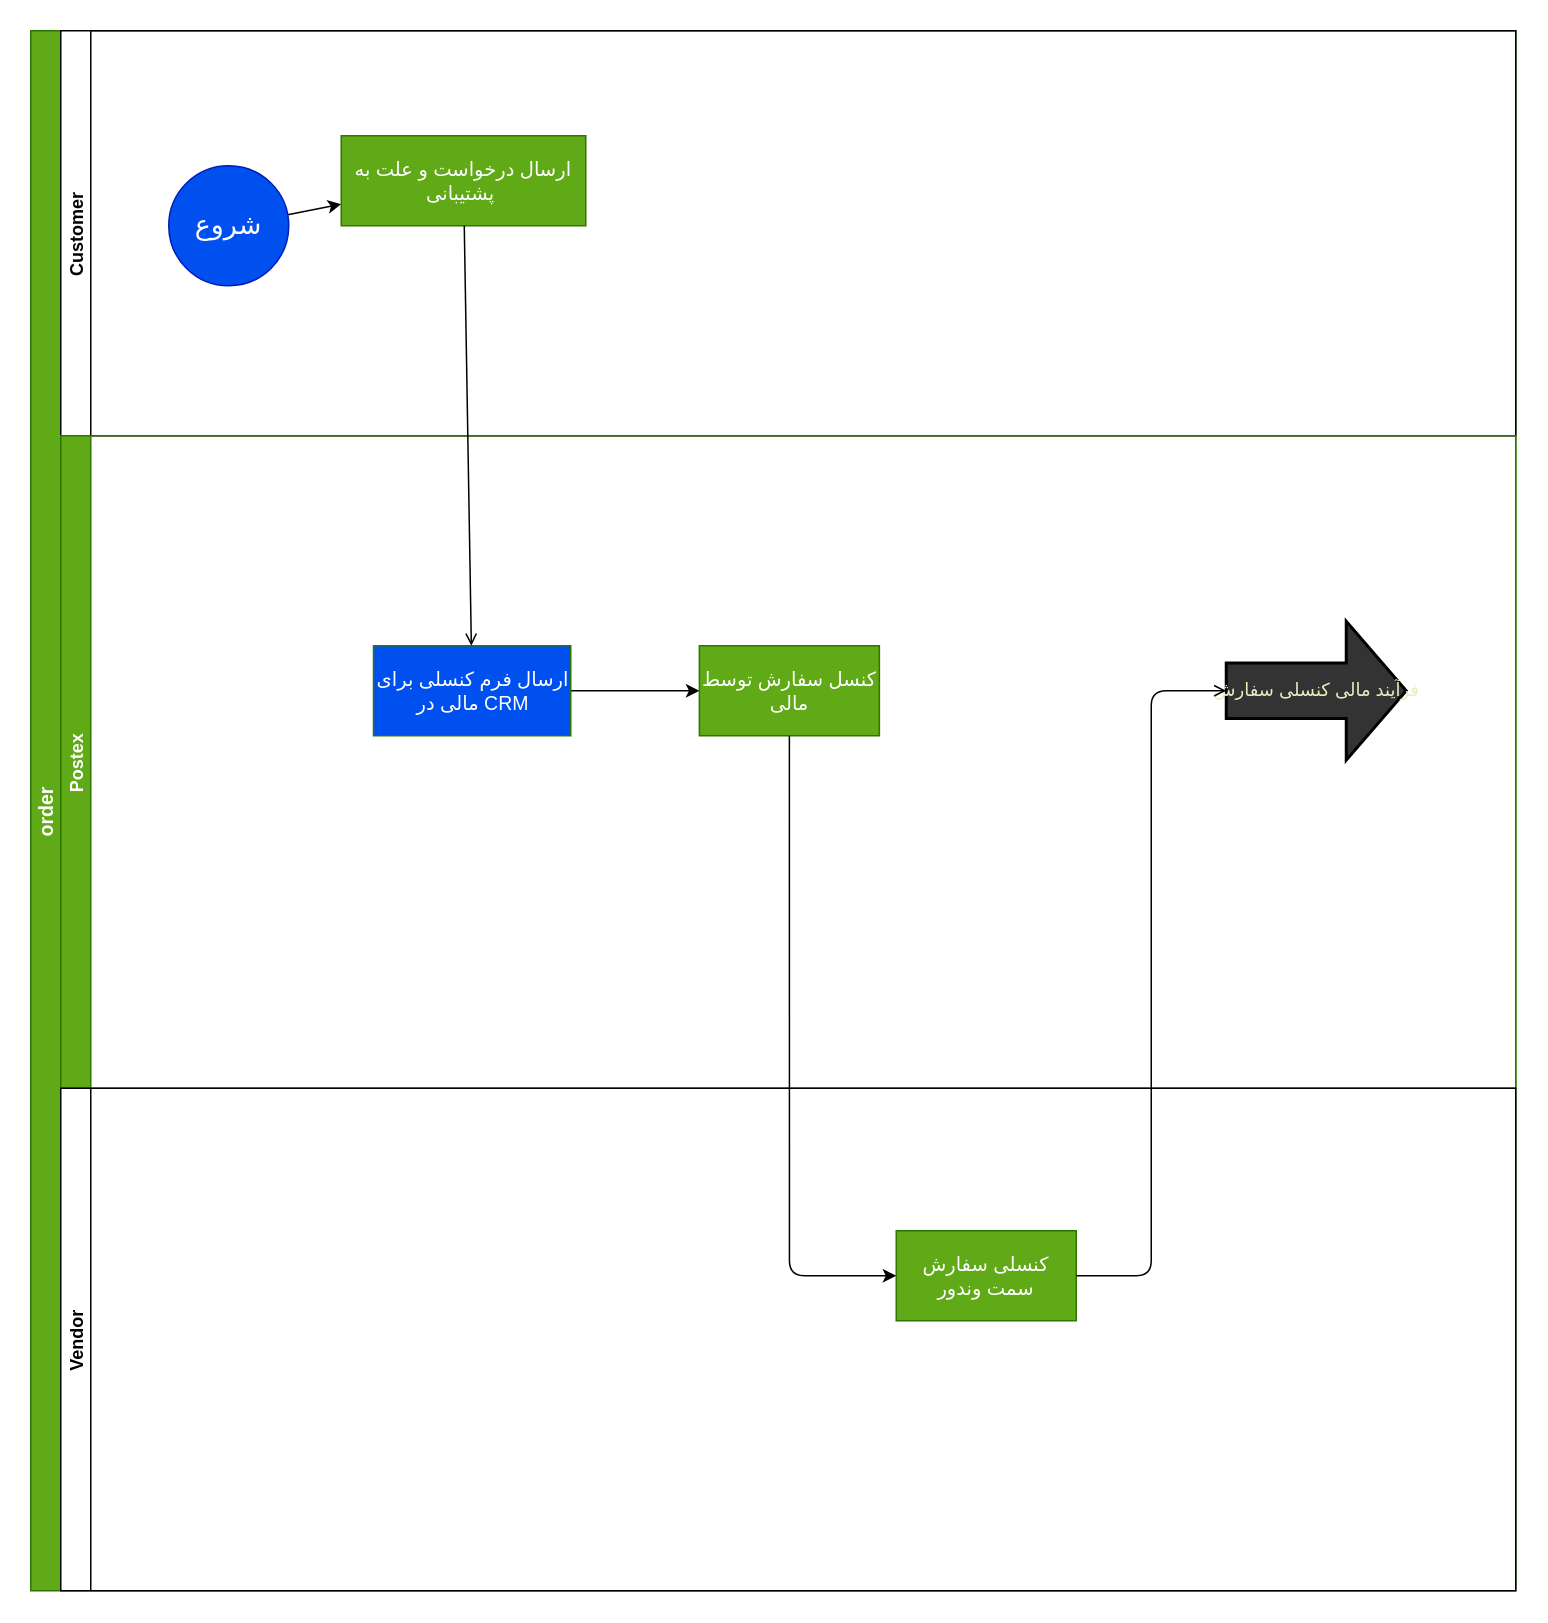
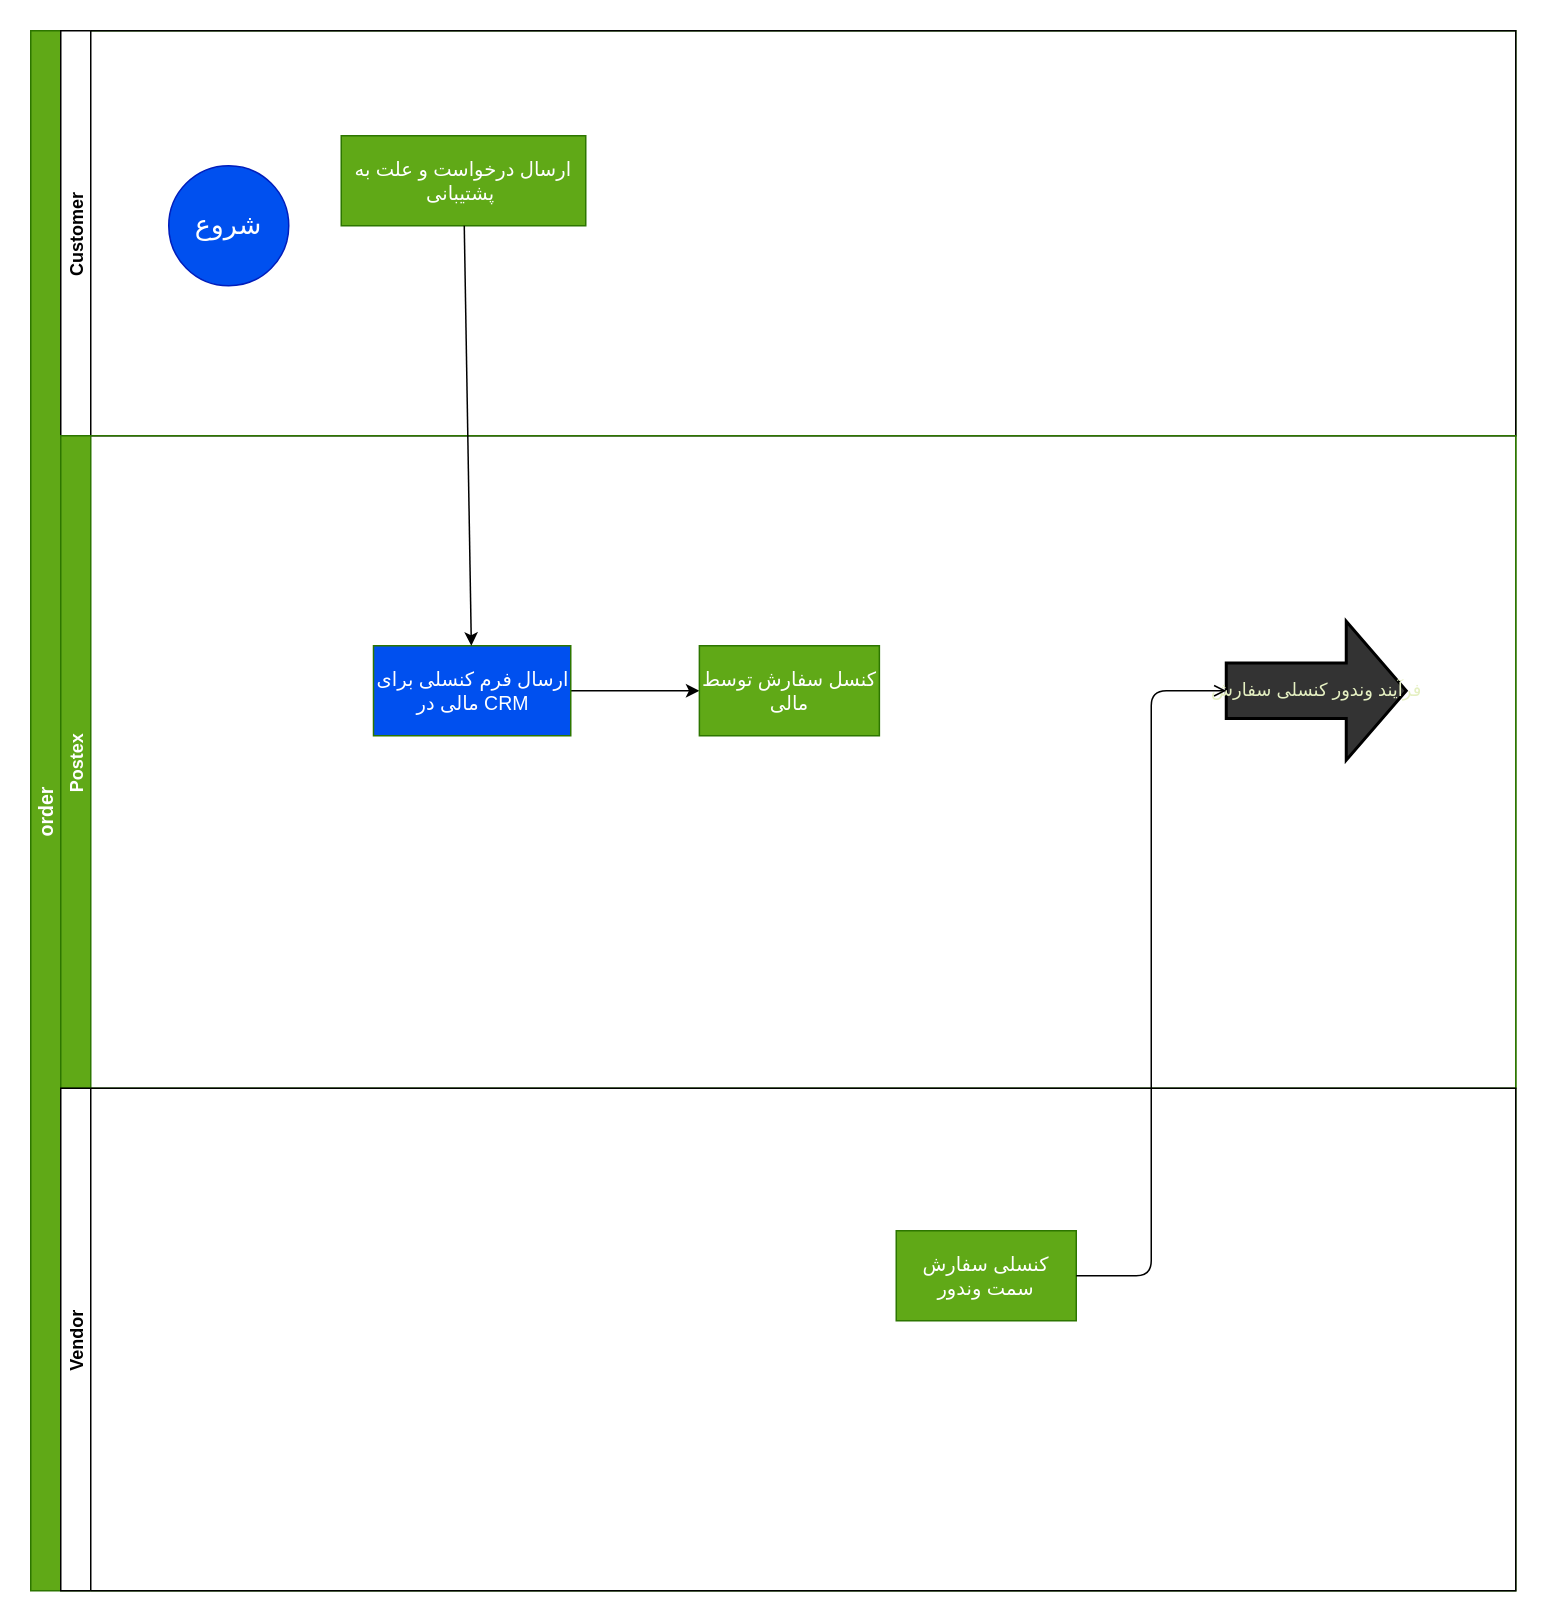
(310, 210) -> none
(471, 636) -> (471, 634)
(1317, 691) -> (1317, 691)
(789, 1049) -> none
